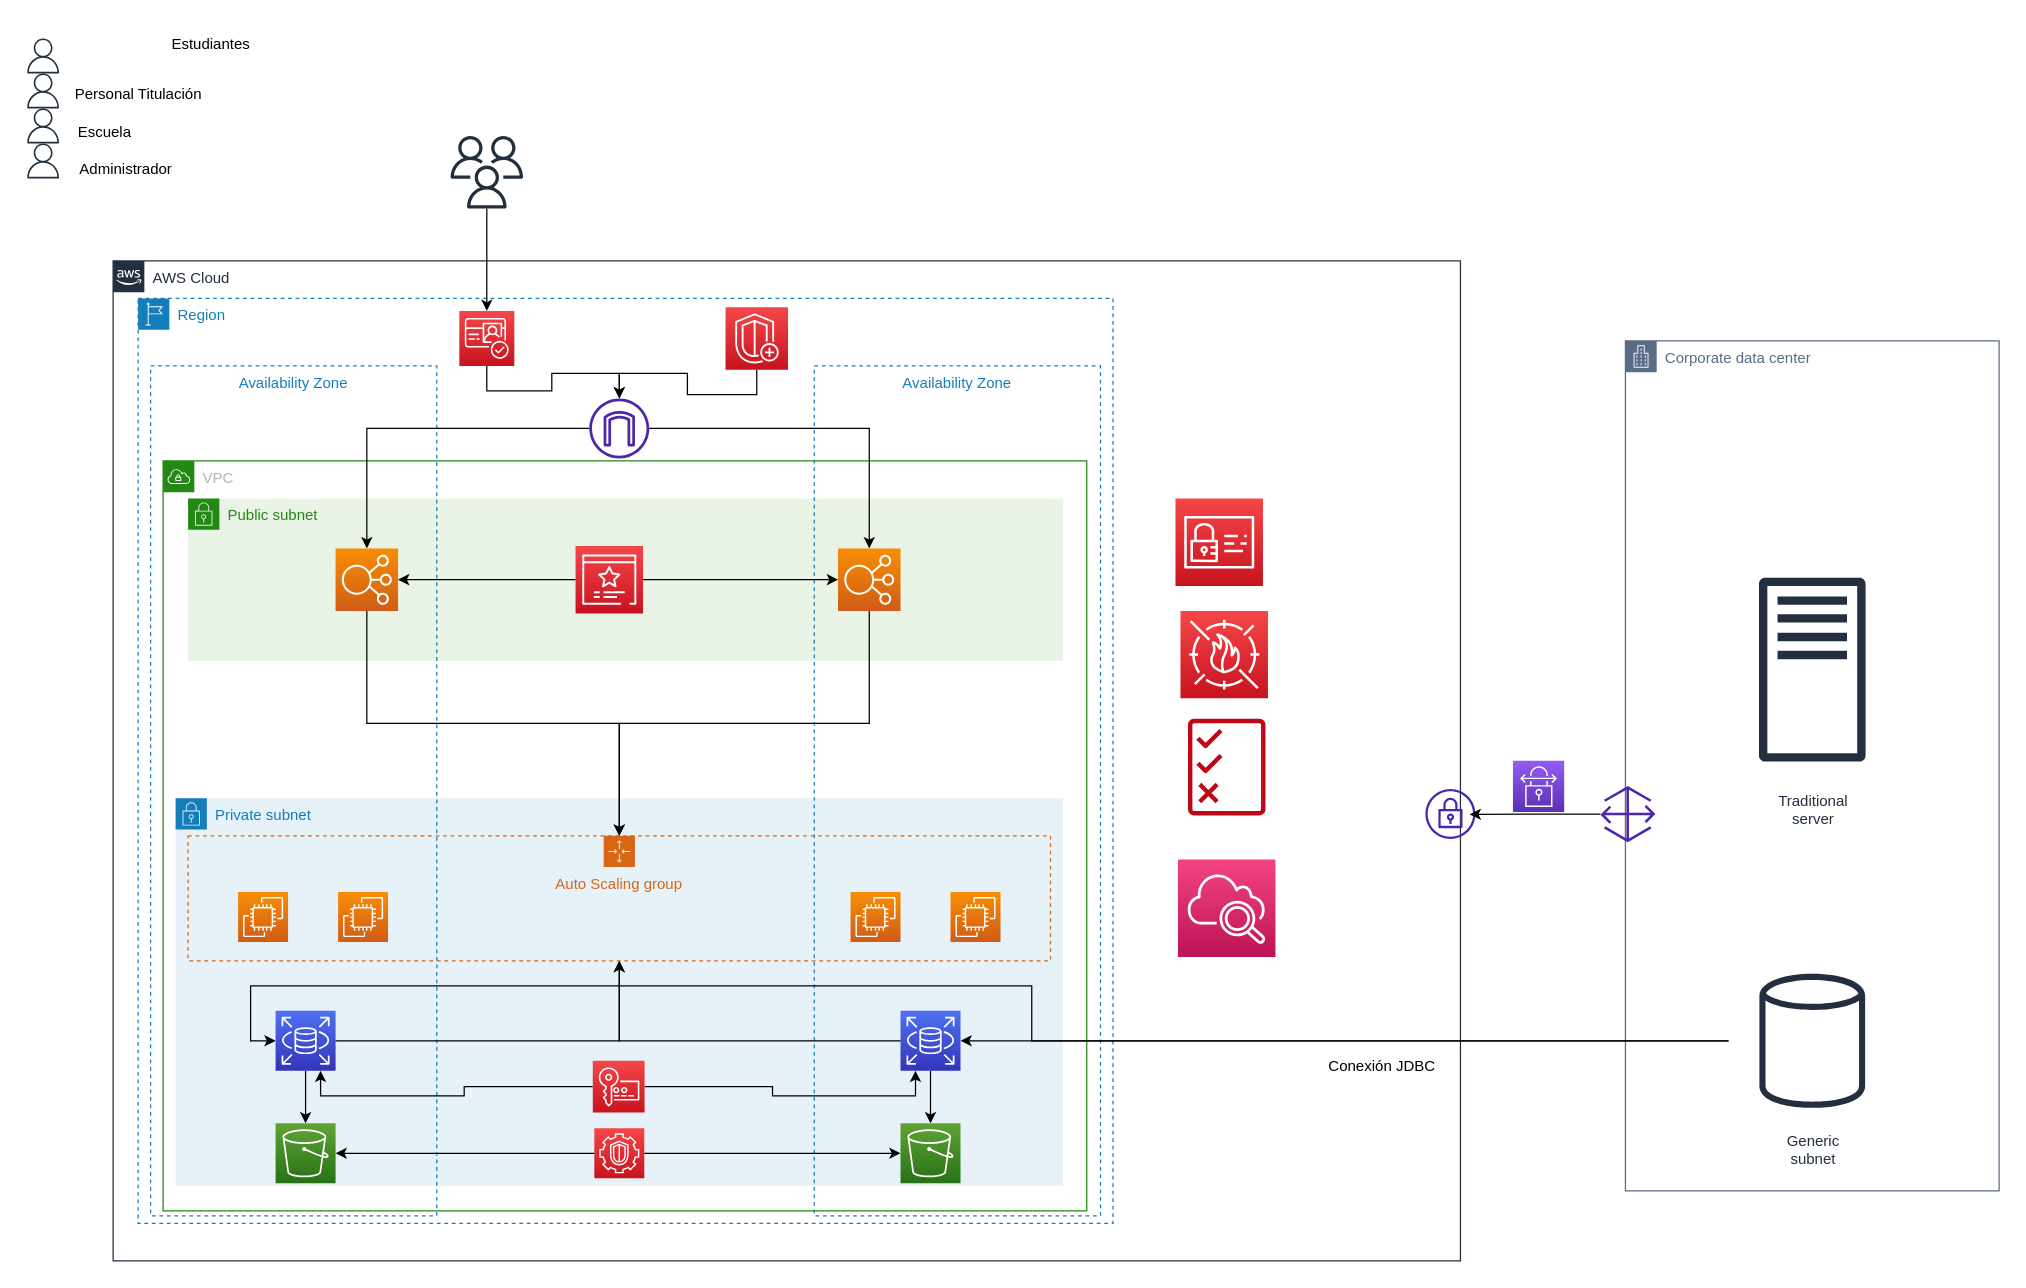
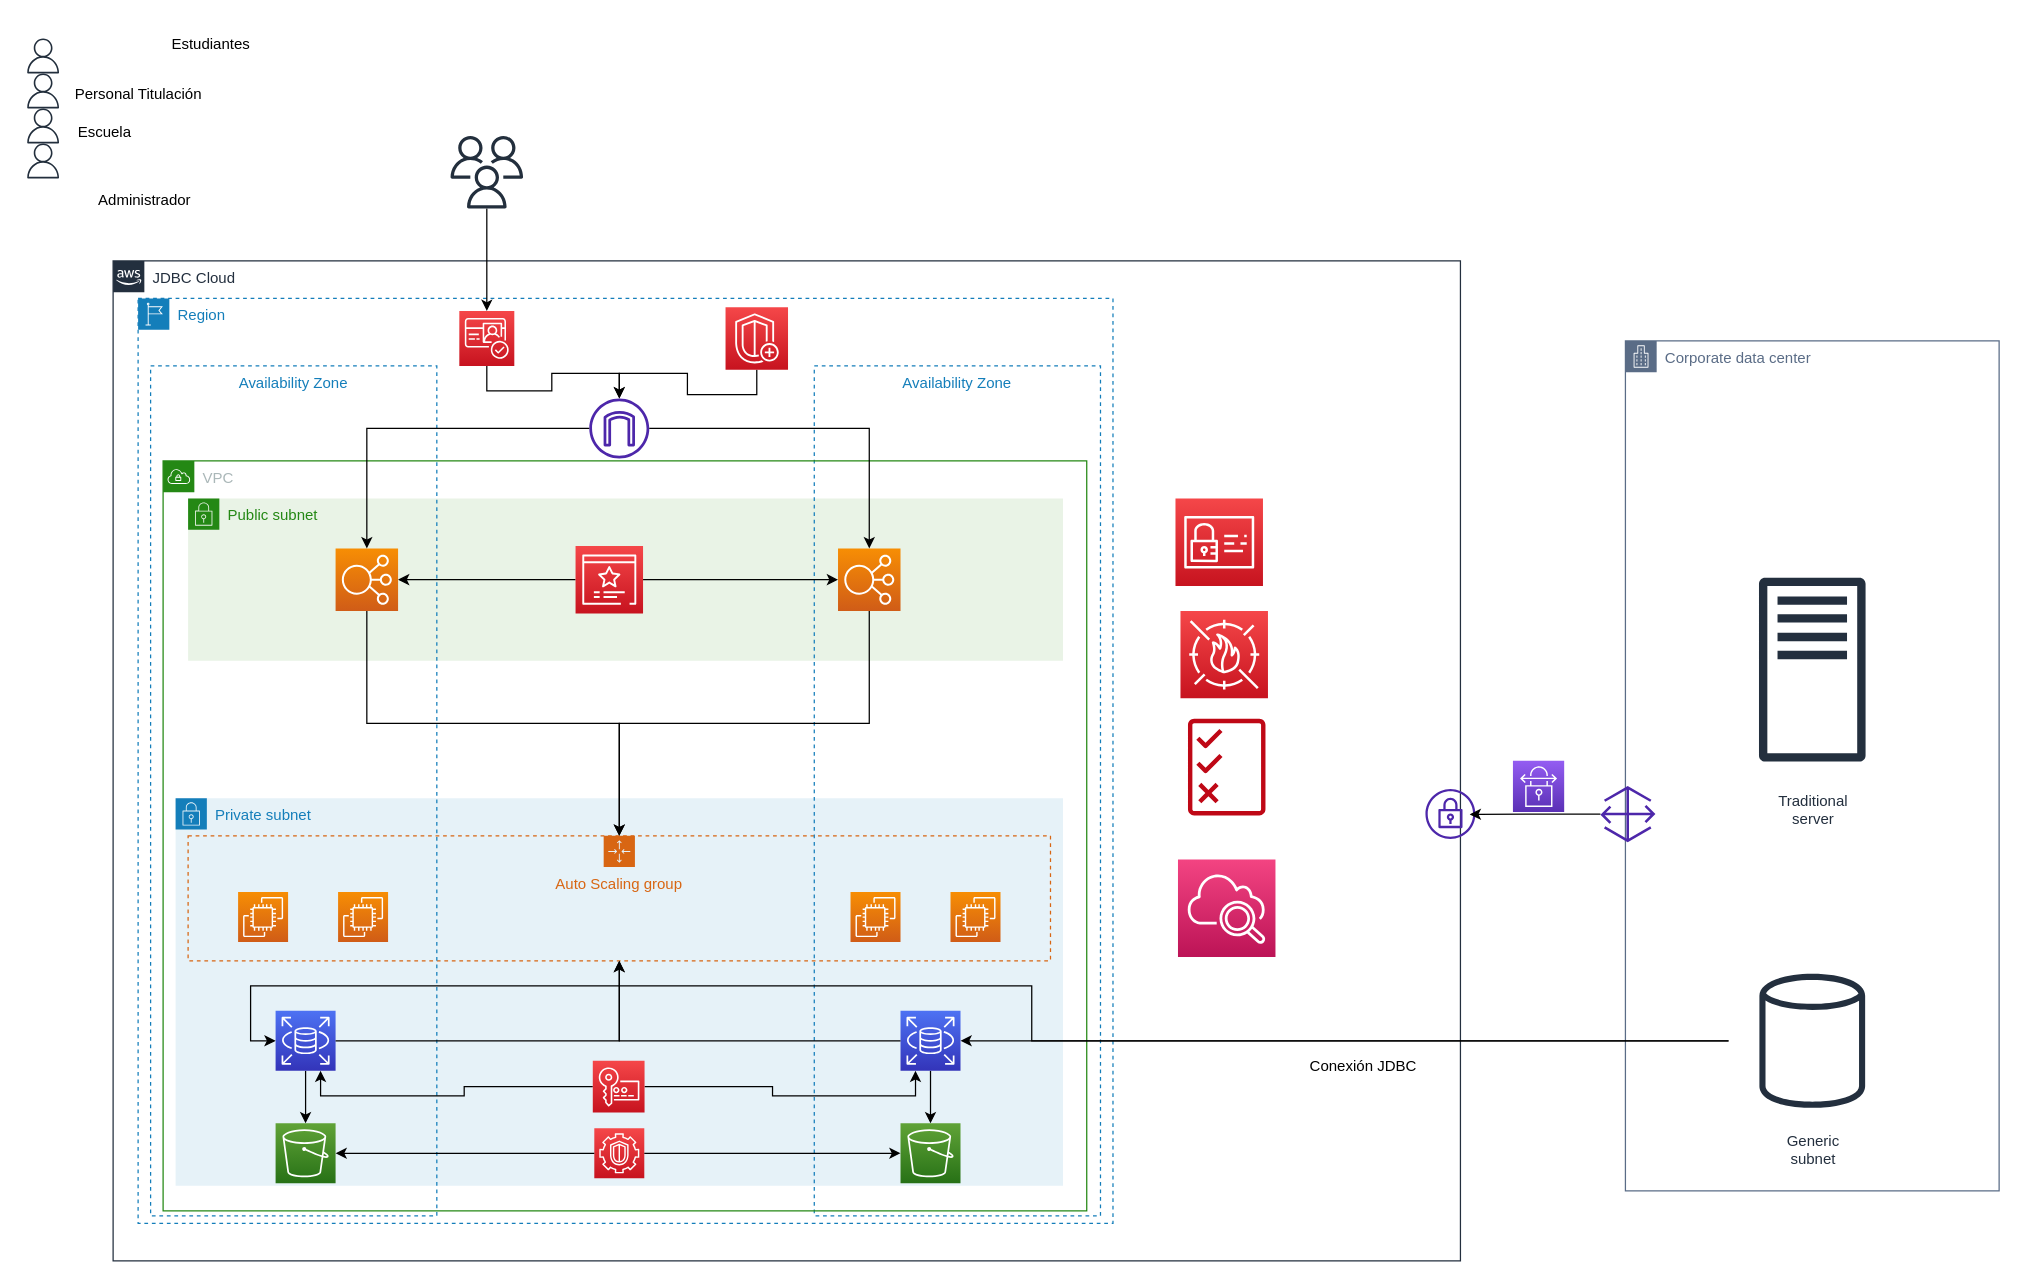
(126, 169) -> (144, 201)
(187, 278) -> (191, 278)
(1382, 1067) -> (1363, 1067)
